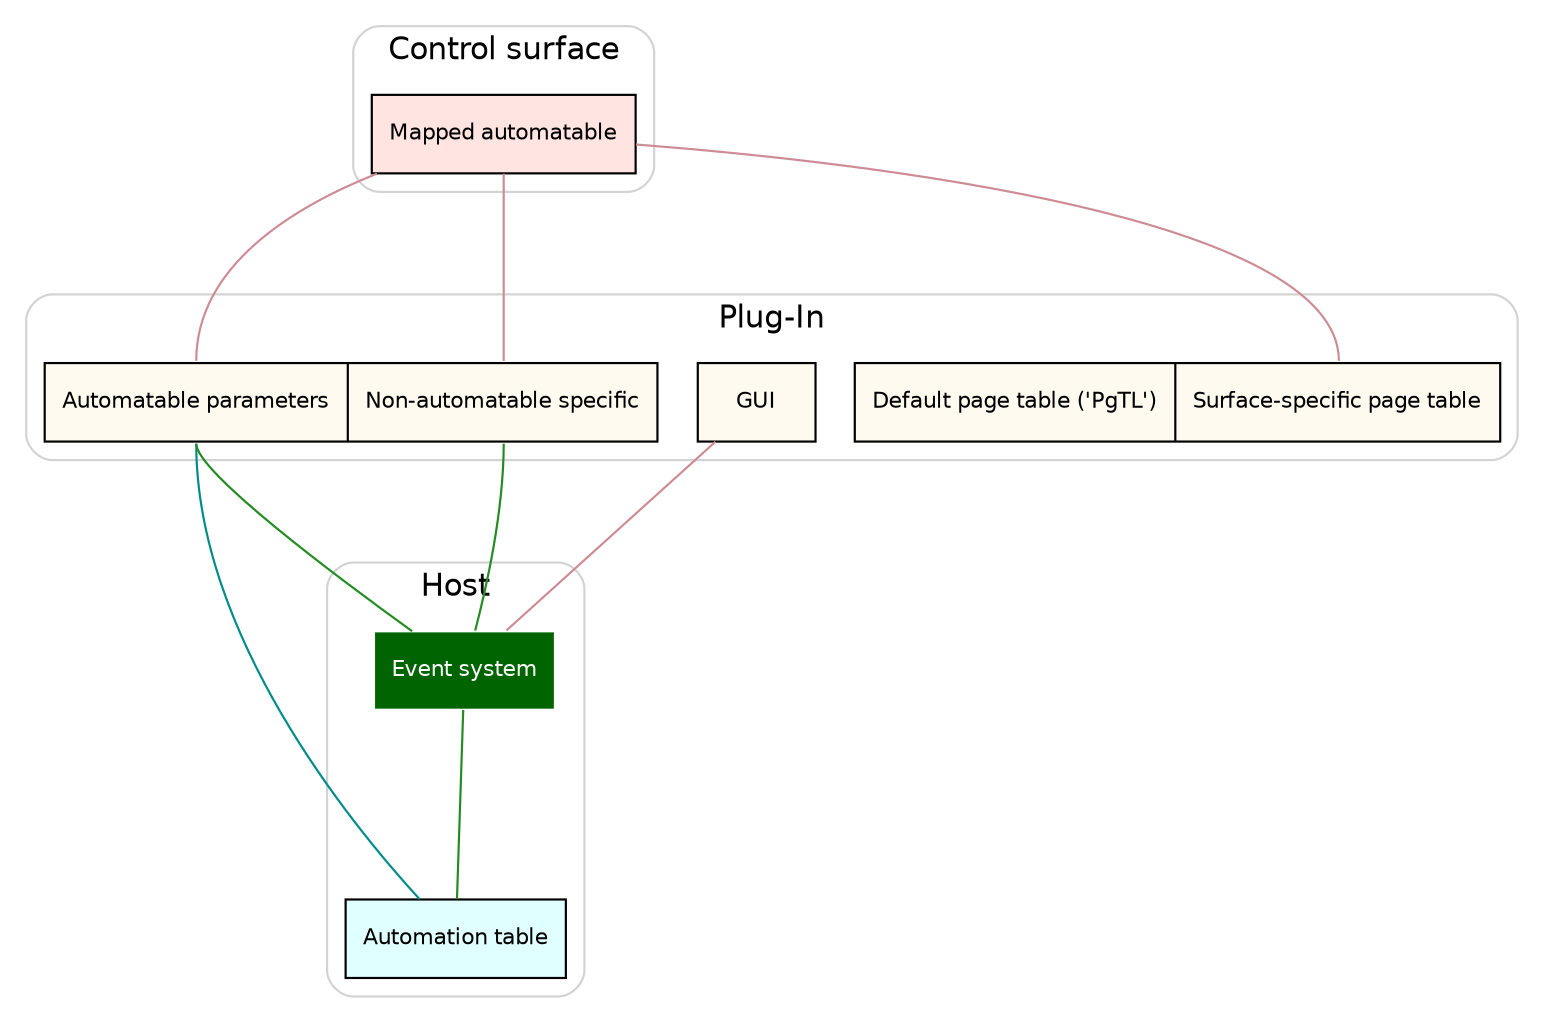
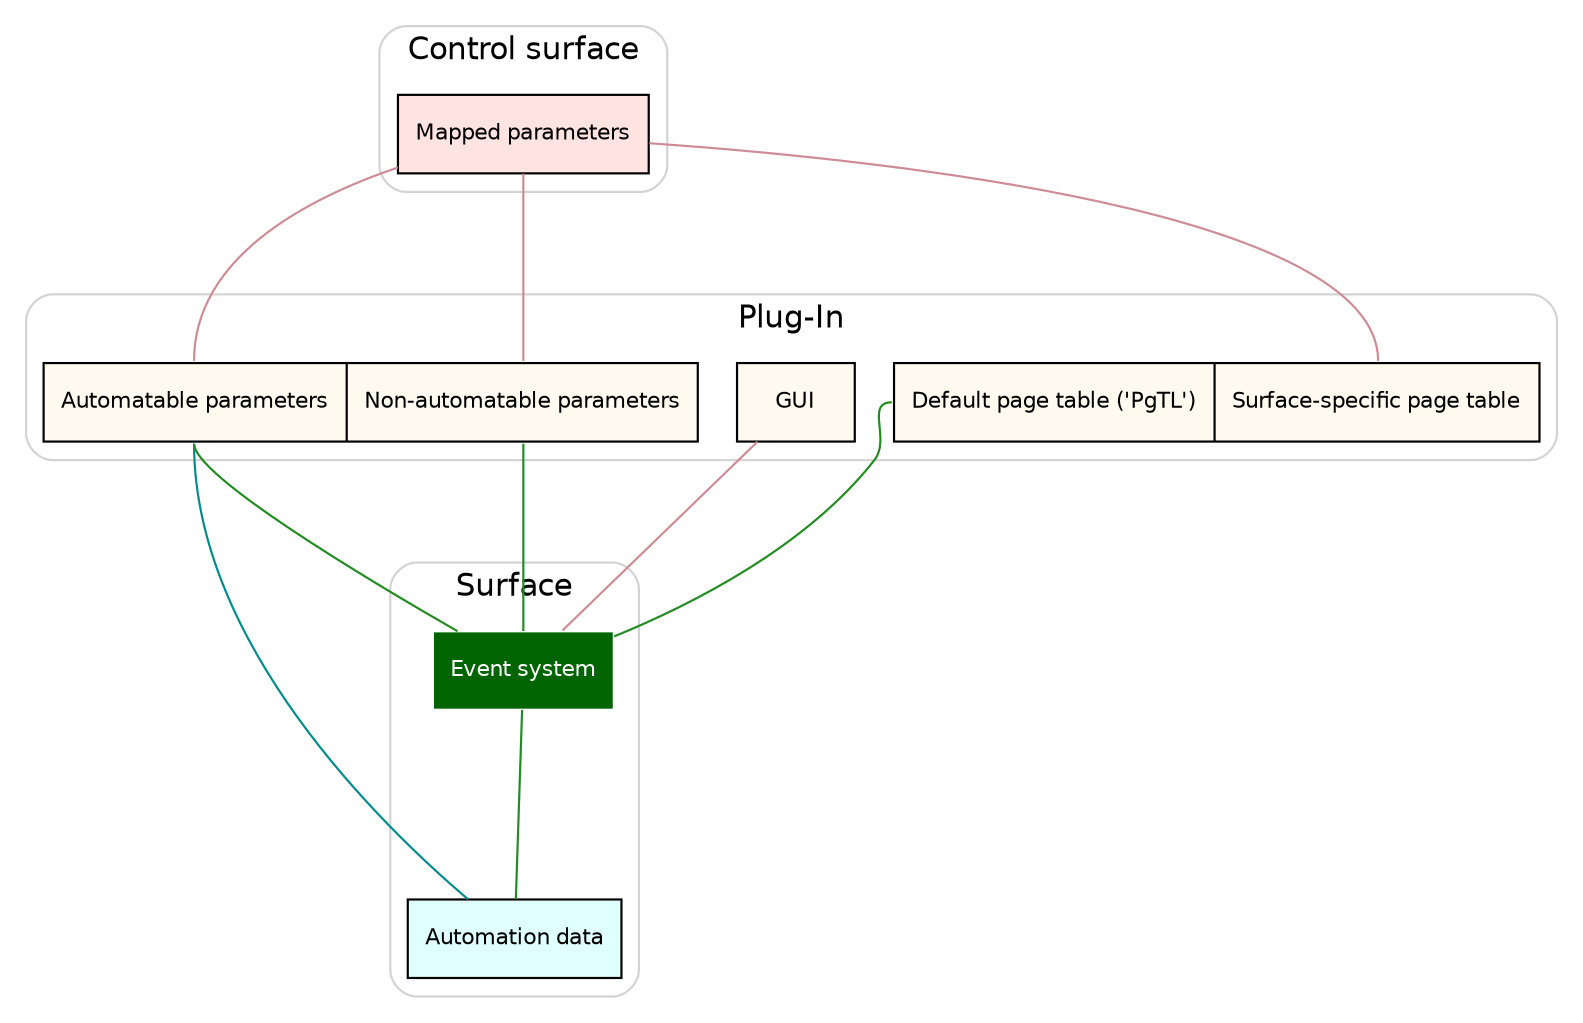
(504, 134) -> (523, 134)
(503, 401) -> (522, 401)
none -> (783, 545)
(456, 588) -> (515, 588)
(456, 939) -> (515, 939)
